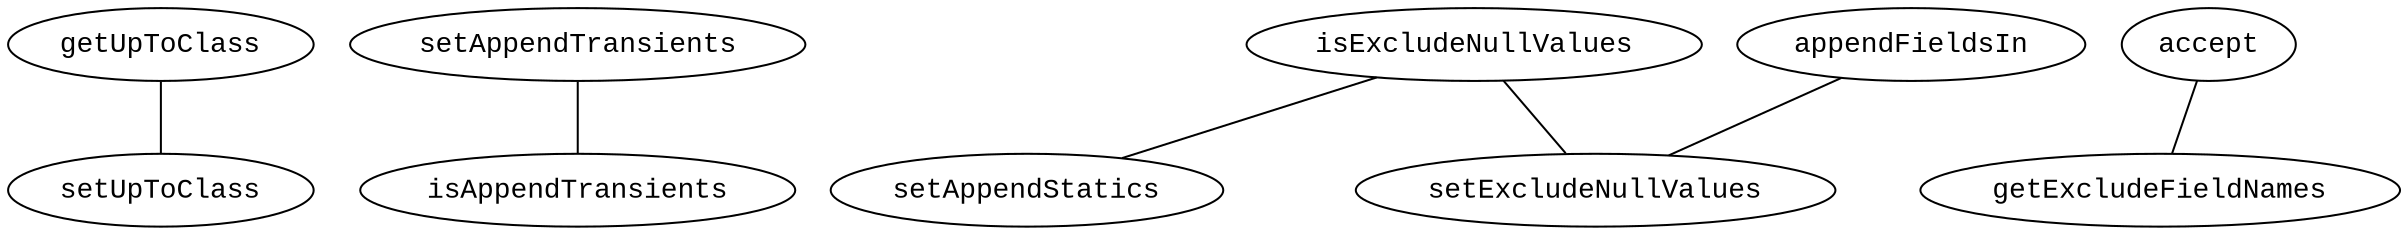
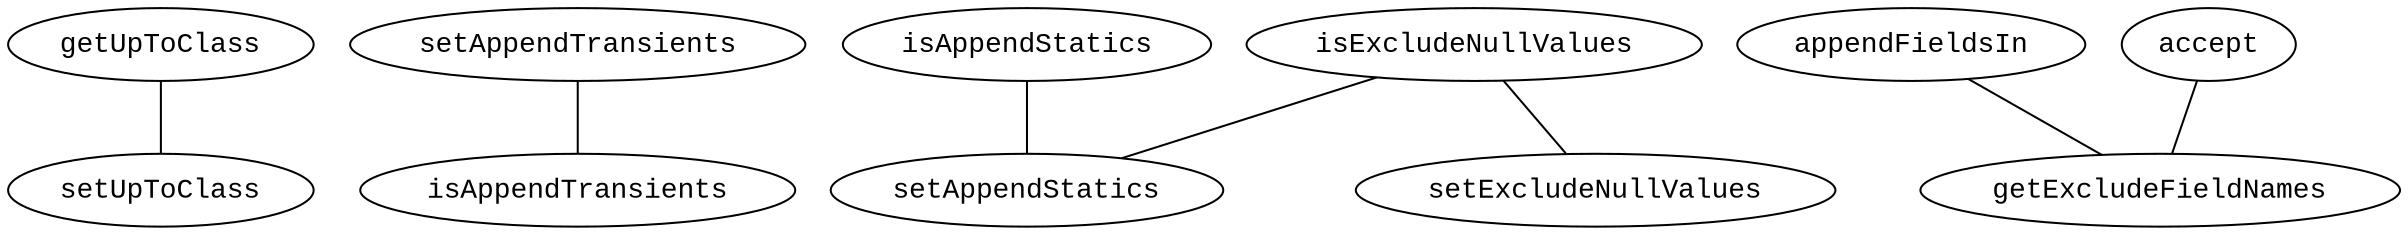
none -> (1027, 45)
(1755, 117) -> (2035, 117)
